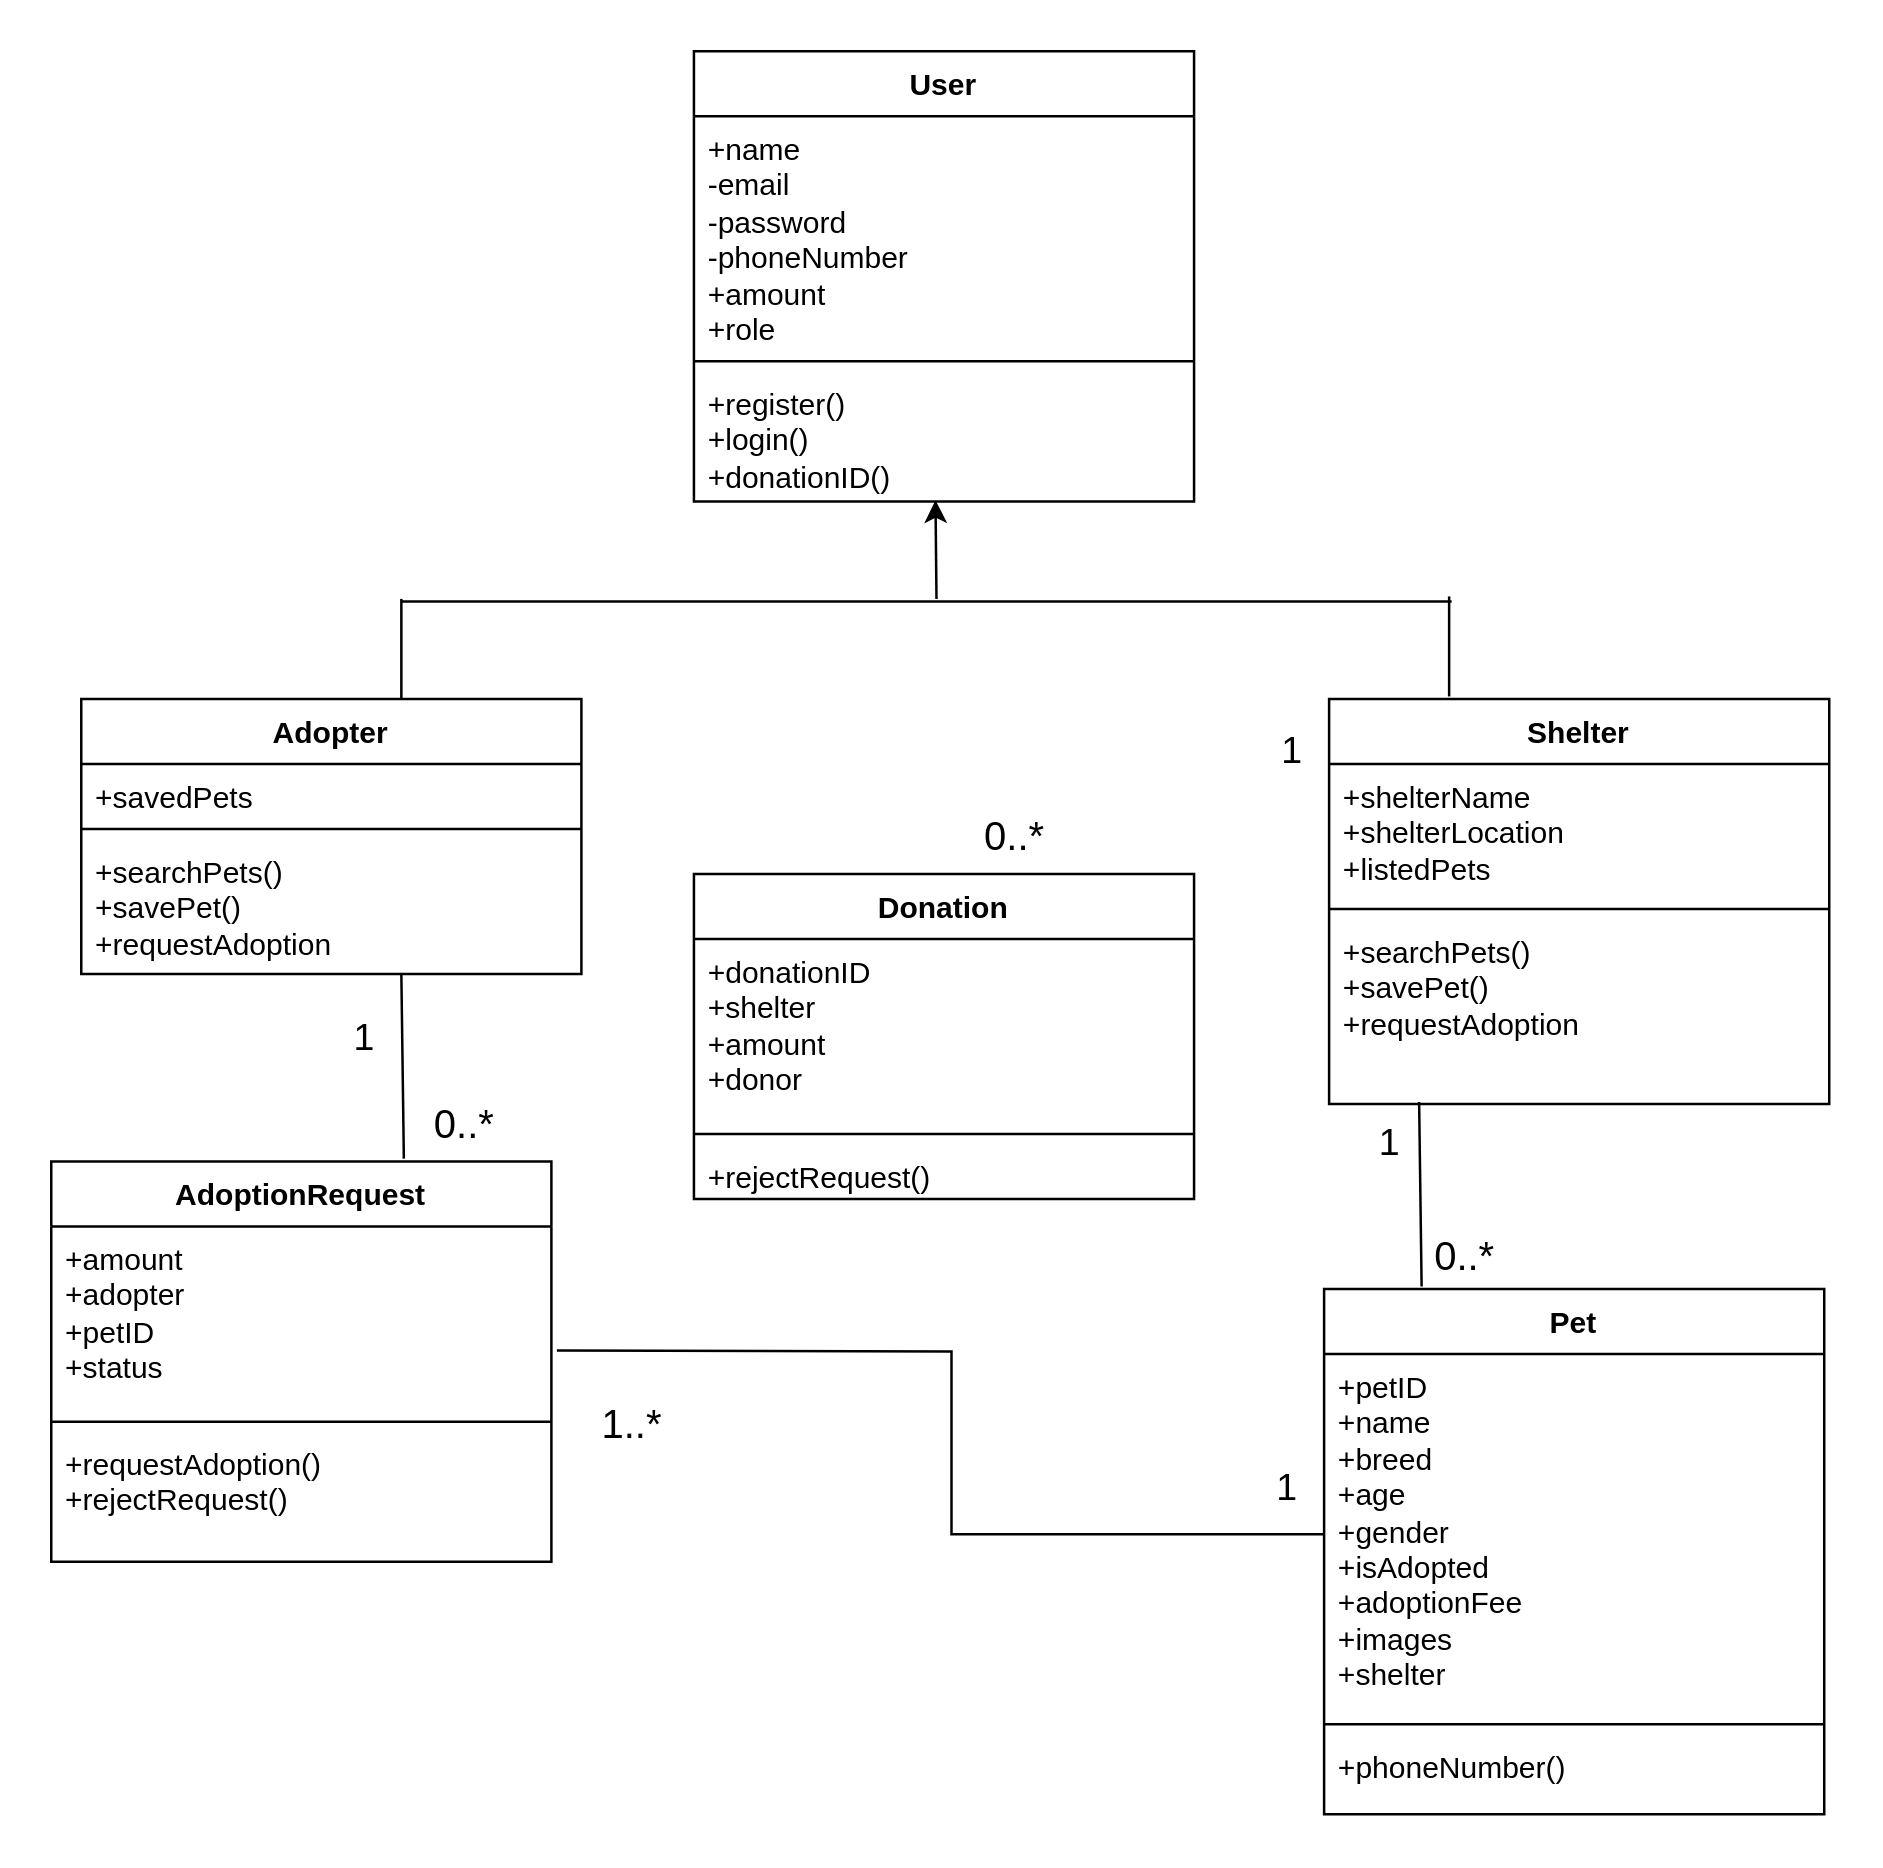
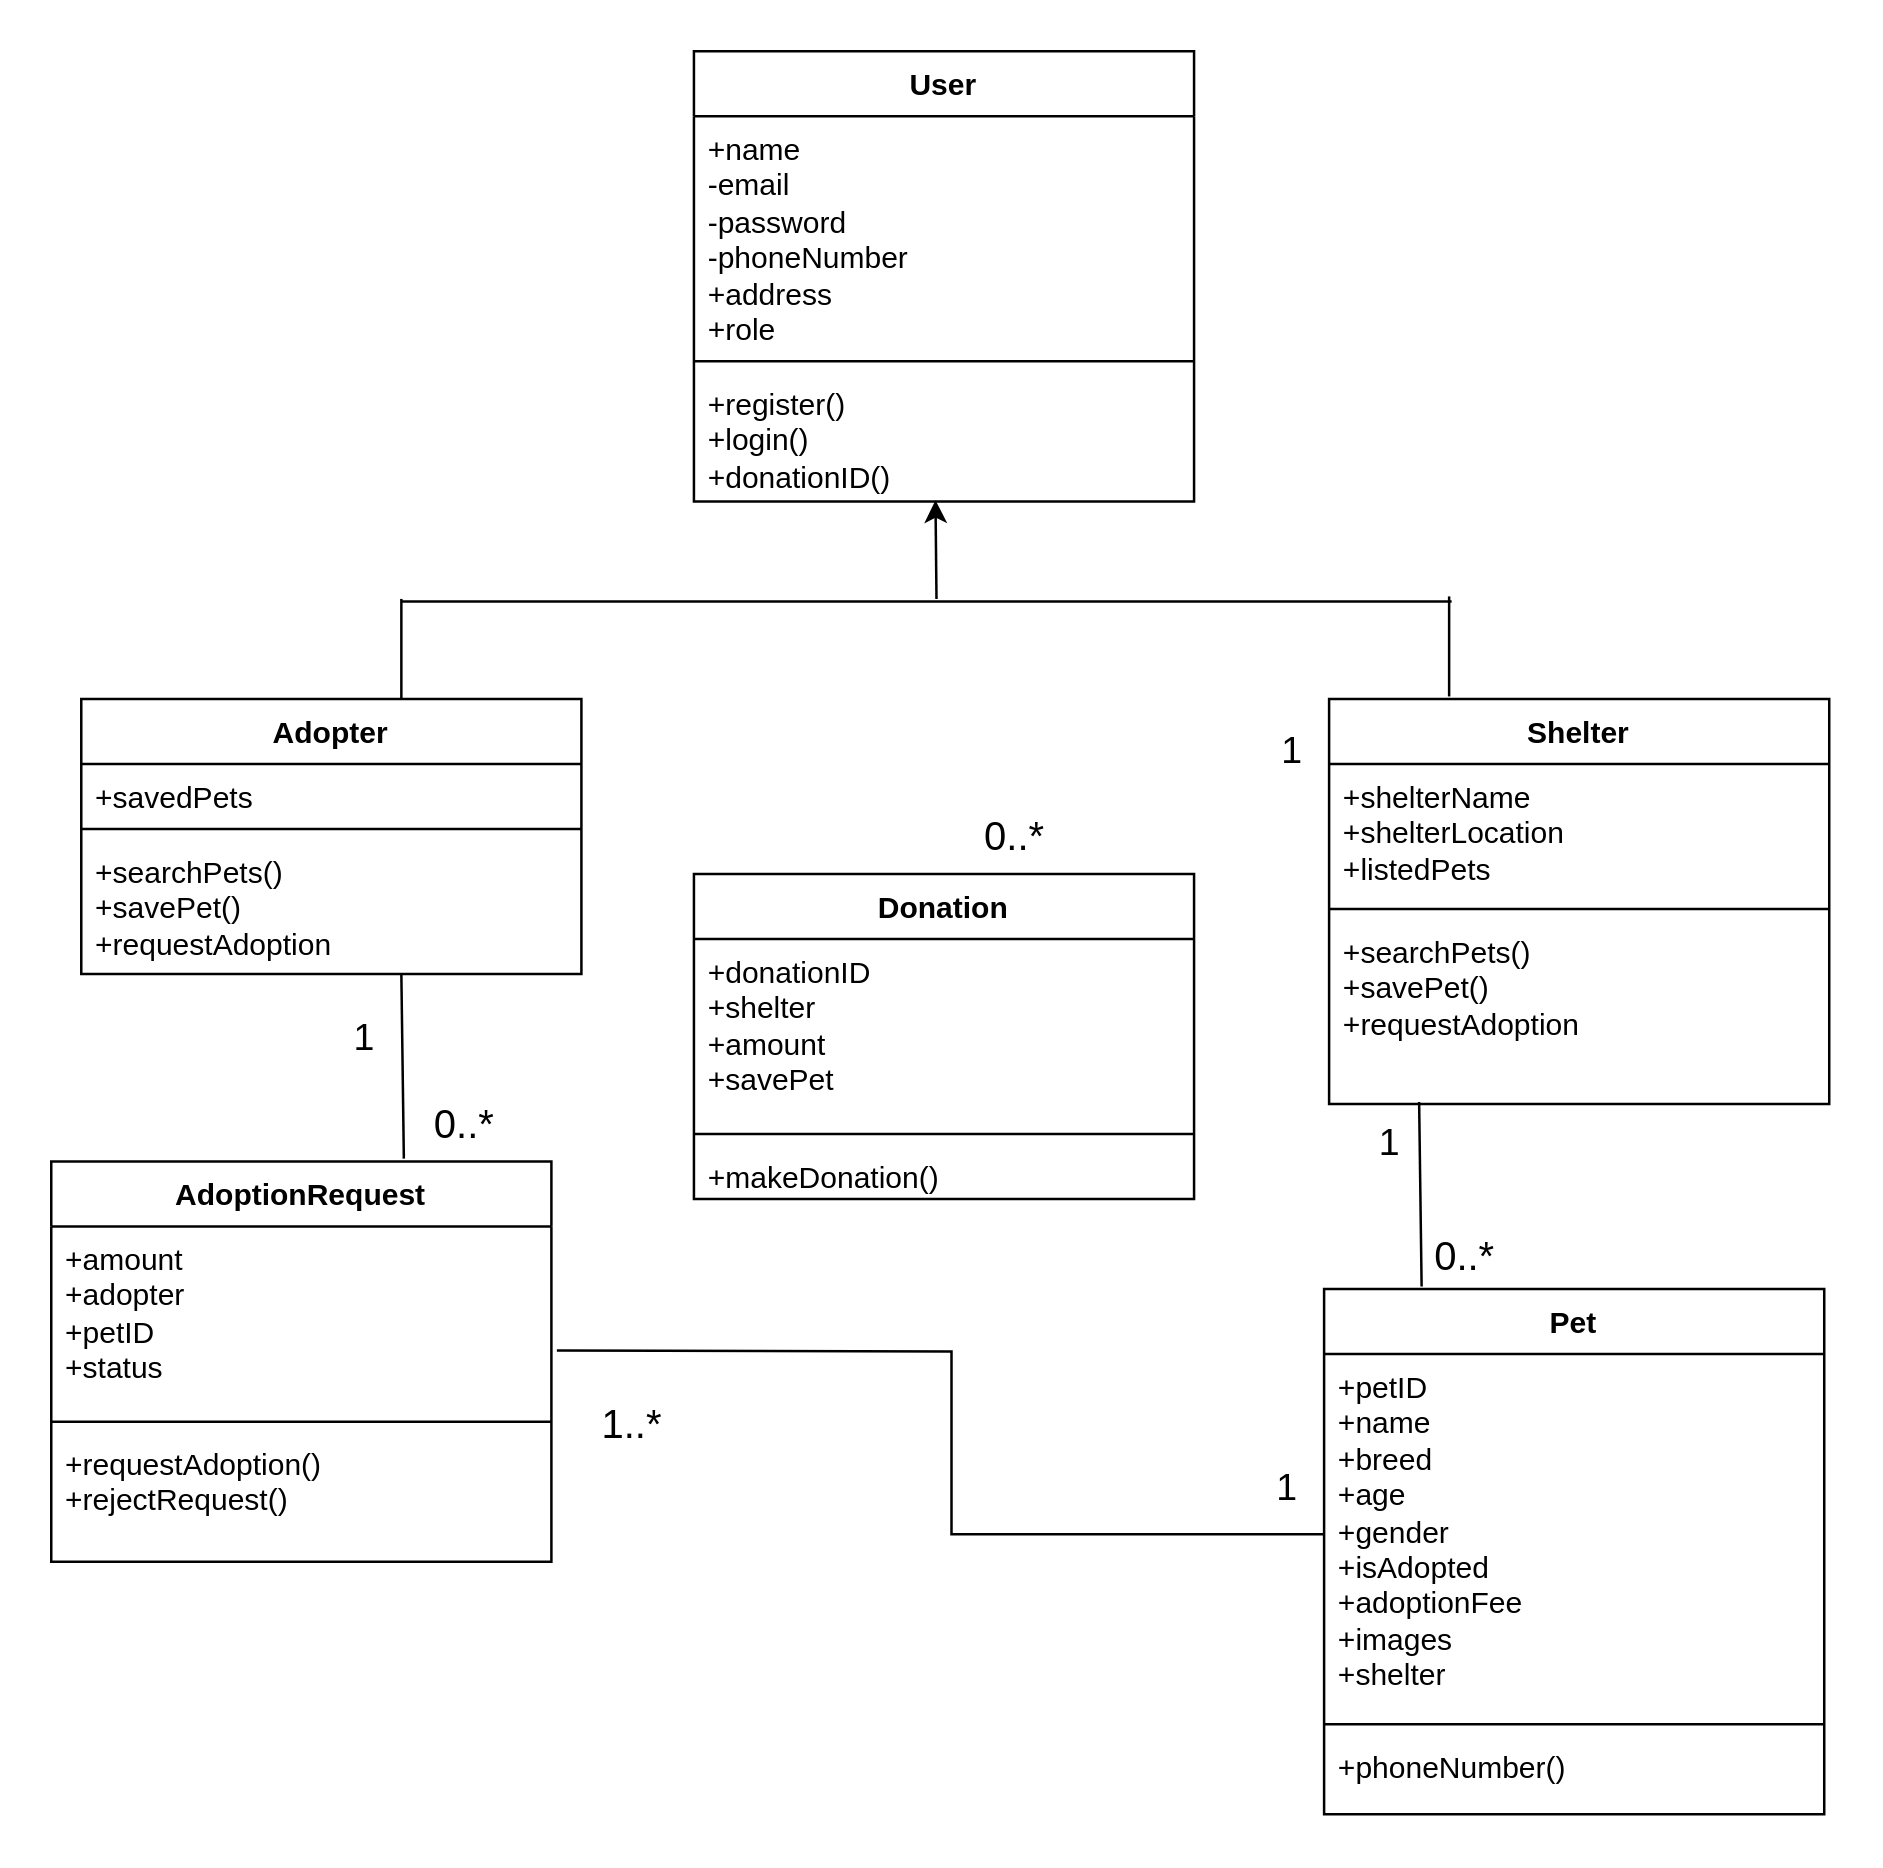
(810, 242) -> (810, 242)
(797, 1028) -> (797, 1028)
(843, 1179) -> (831, 1179)
